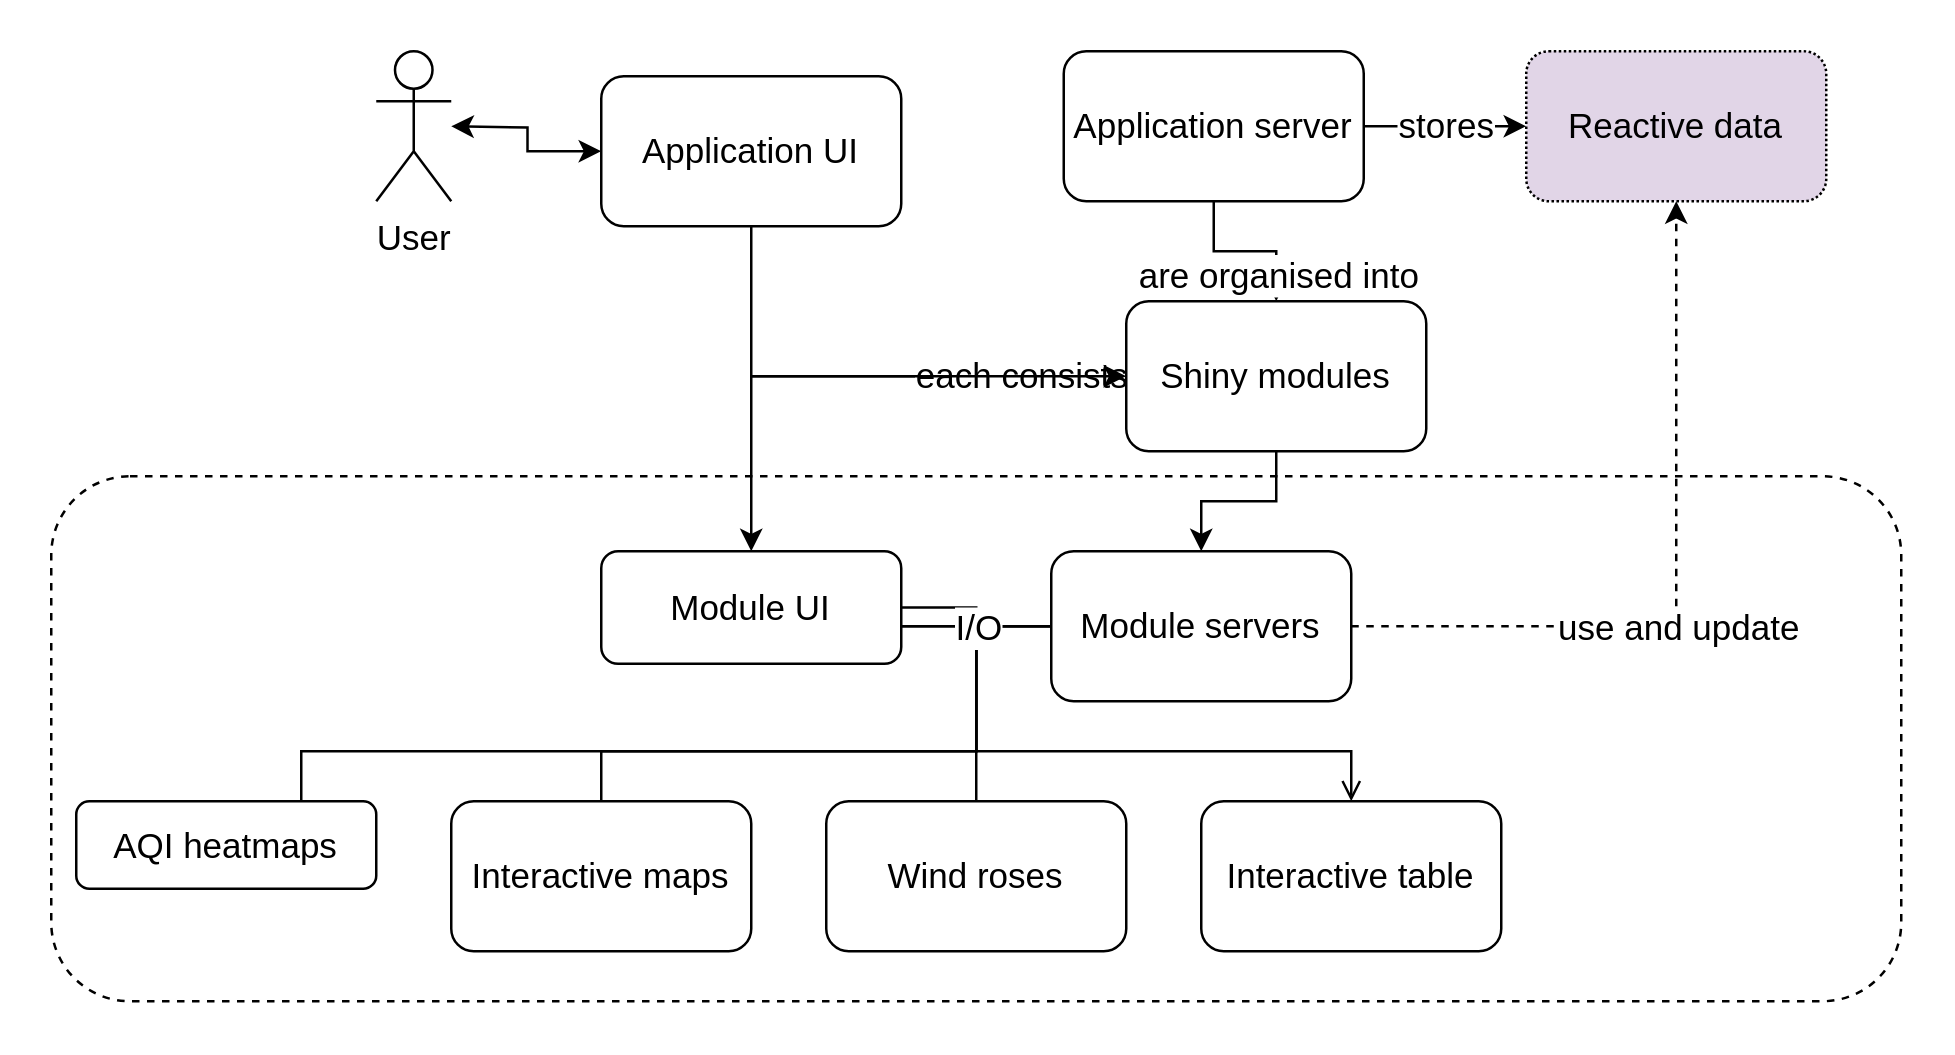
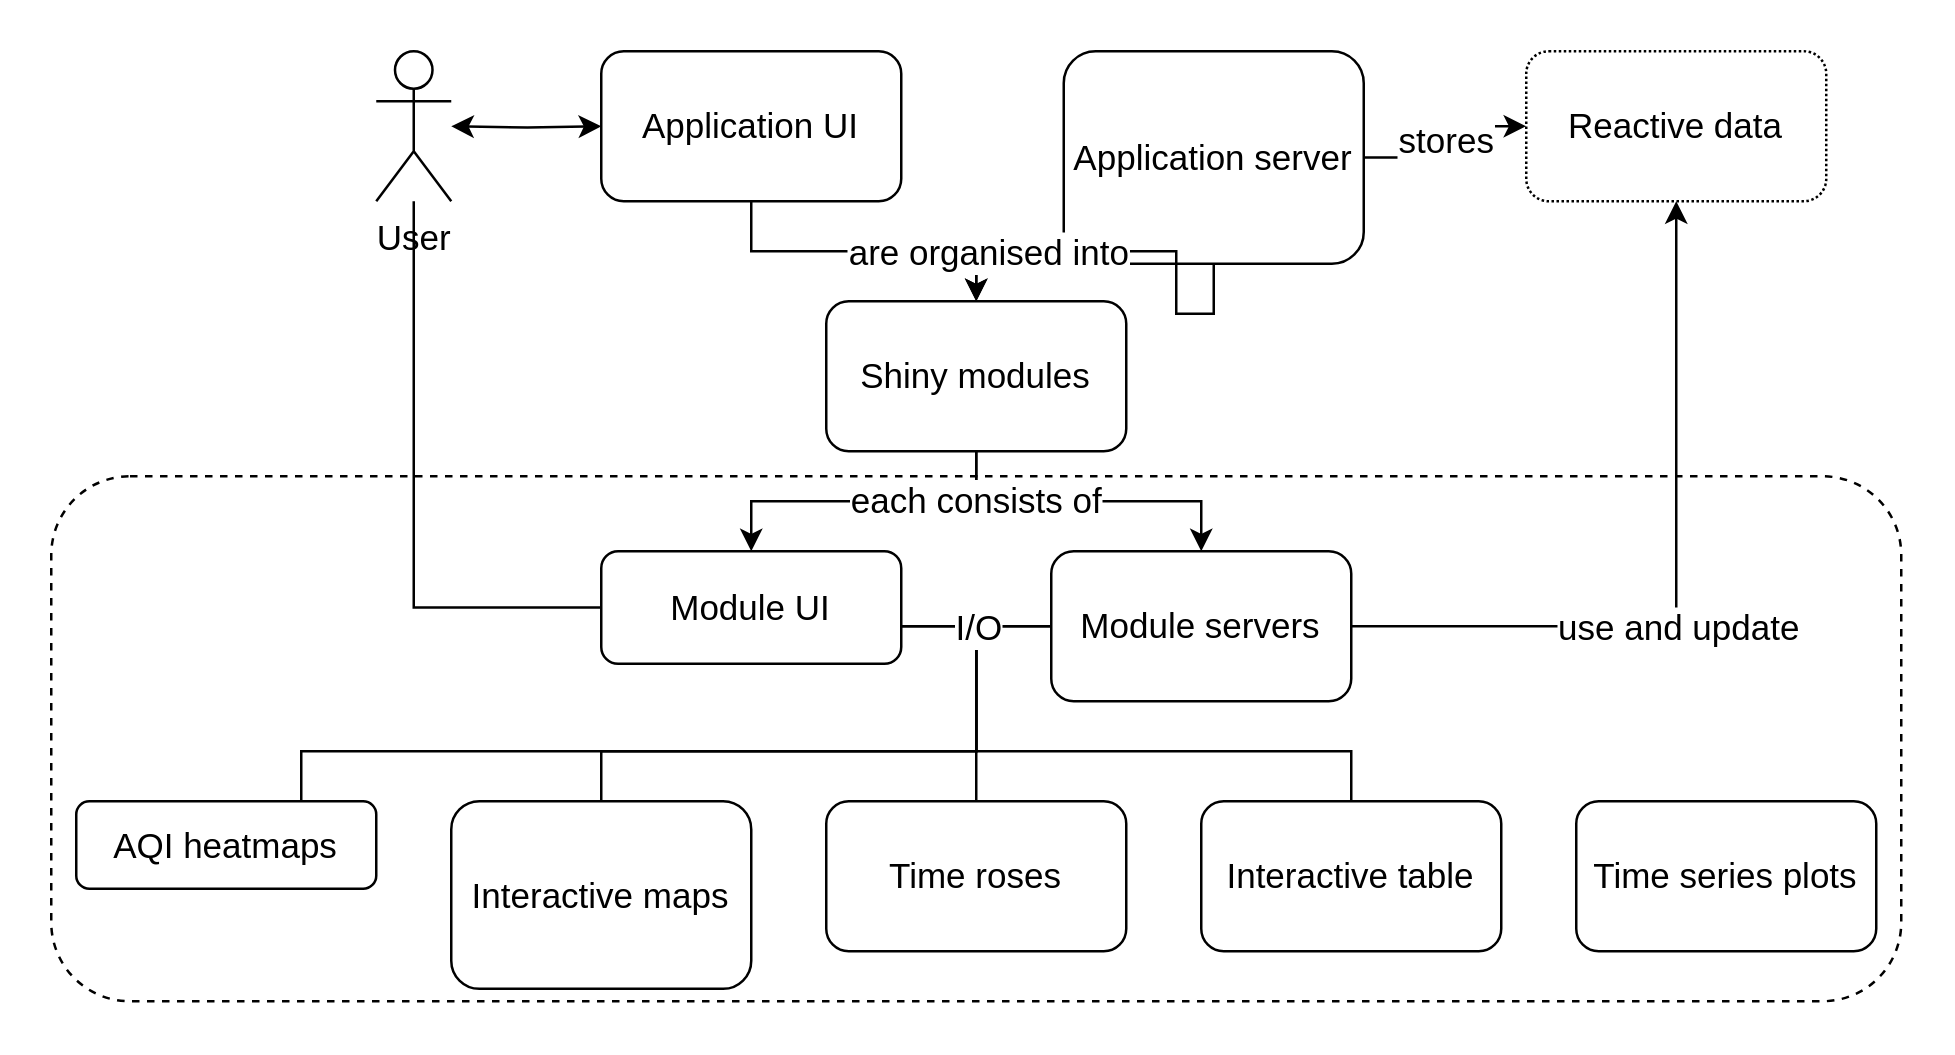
(1214, 126) -> (1214, 158)
(1676, 126) -> (1676, 126)
(751, 151) -> (751, 126)
(1276, 376) -> (976, 376)
(1676, 413) -> (1676, 413)
(938, 608) -> (414, 498)
(1351, 792) -> (1351, 794)
(601, 876) -> (601, 895)
(976, 876) -> (976, 876)
none -> (1726, 876)
